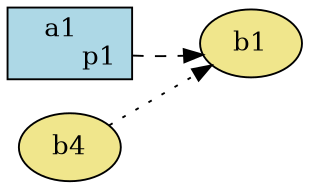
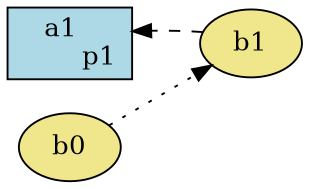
(158, 56) -> (177, 31)
(70, 147) -> (70, 147)
